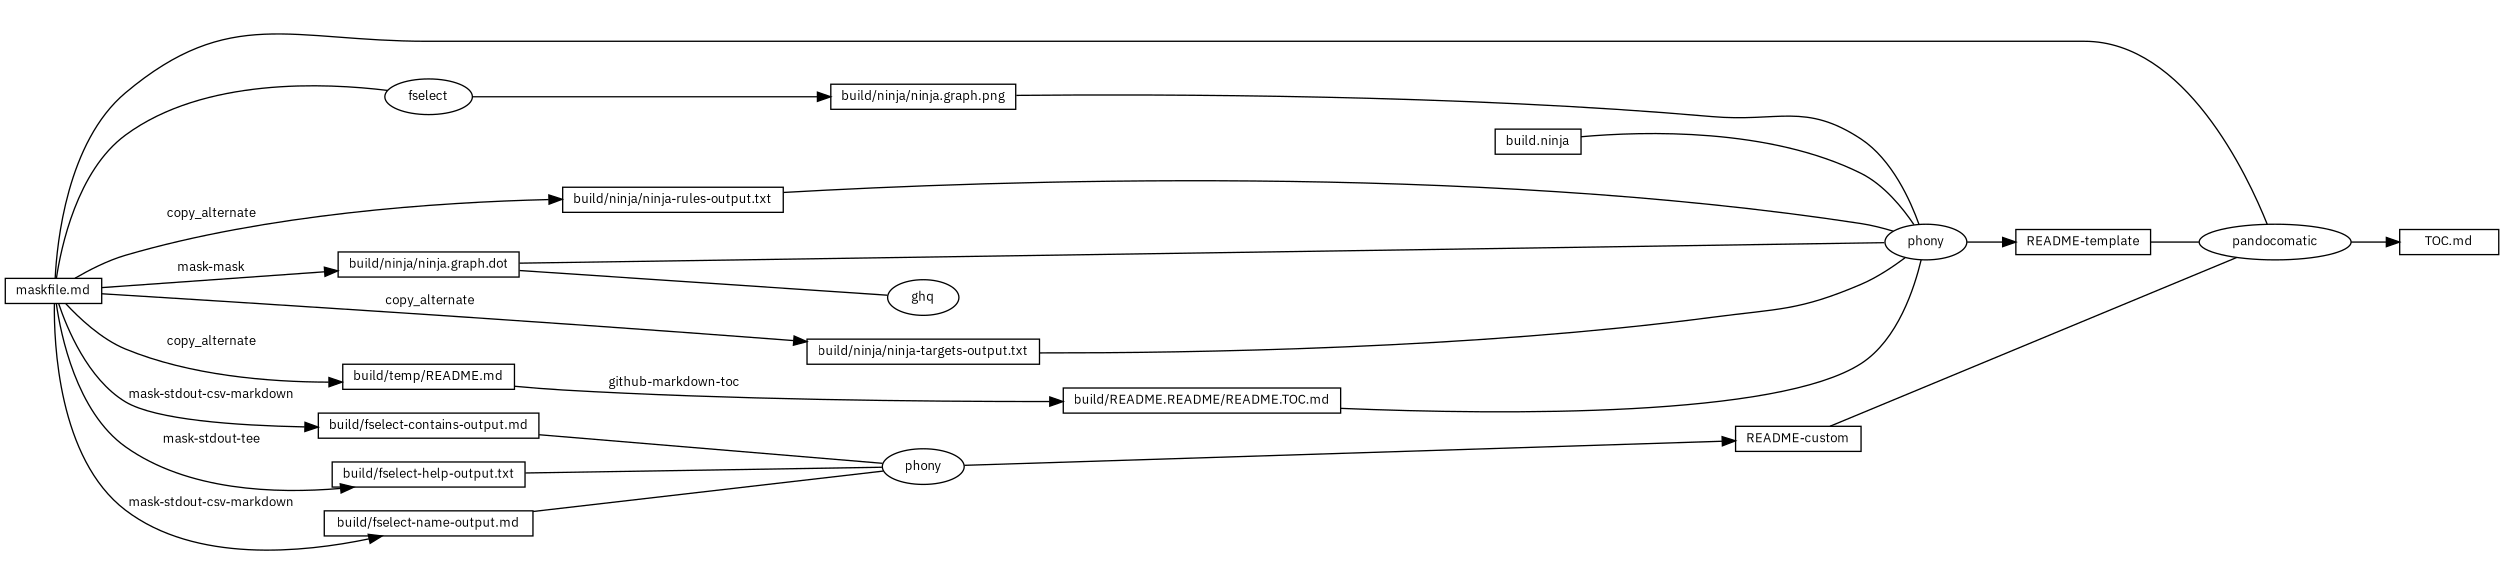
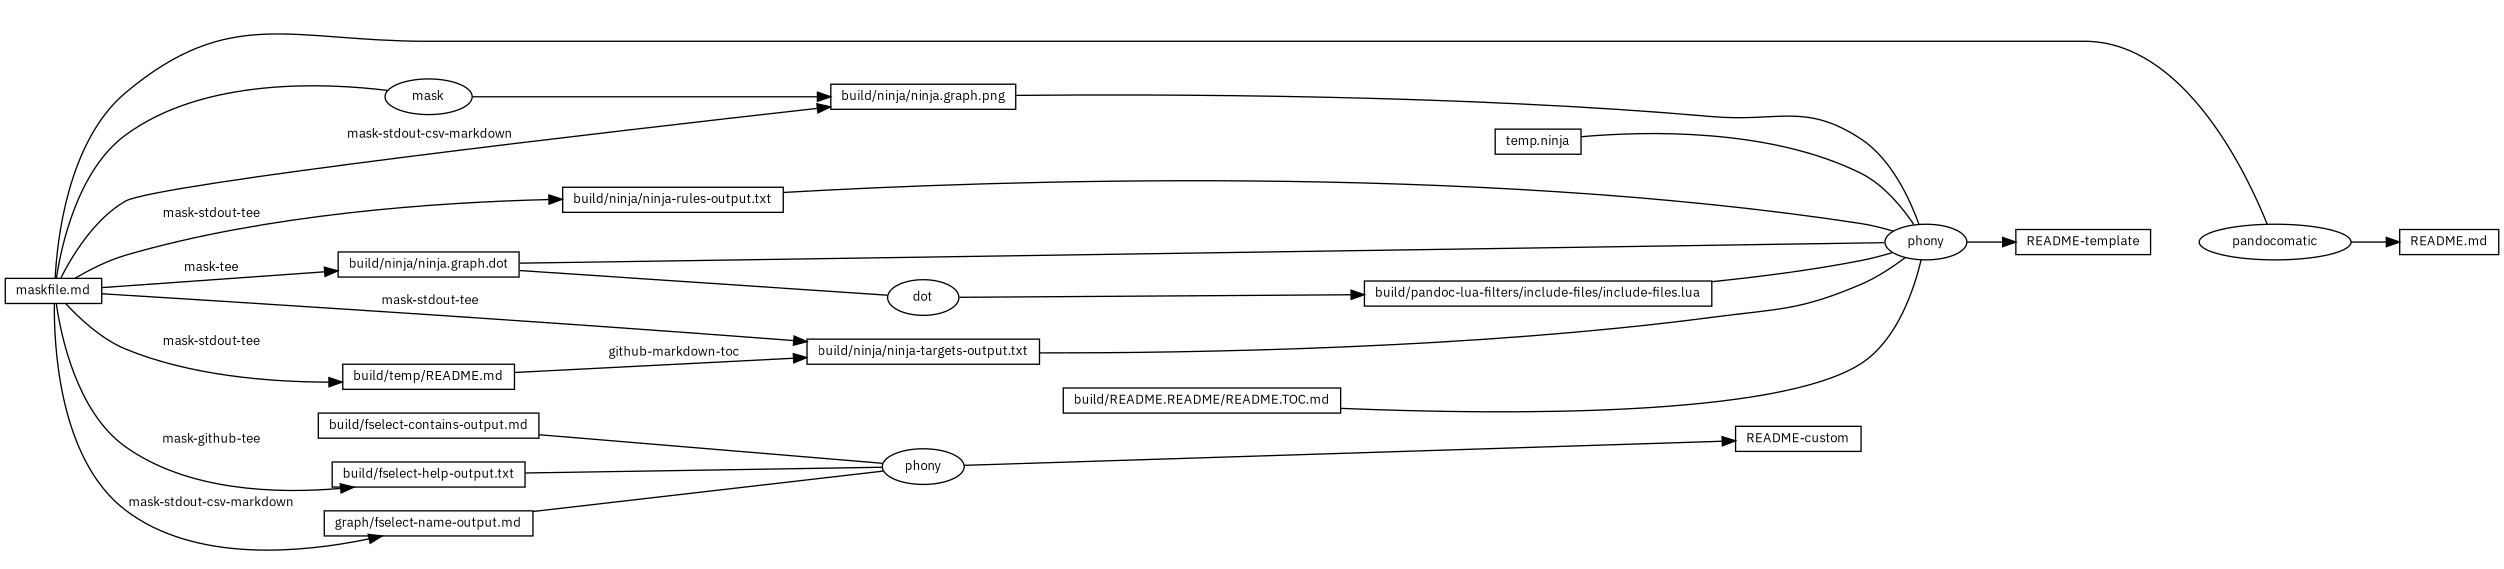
(429, 97) -> (429, 97)
(1538, 142) -> (1538, 142)
(210, 214) -> (210, 214)
(2175, 242) -> none
(2449, 242) -> (2449, 242)
(210, 268) -> (210, 268)
none -> (1538, 294)
(923, 298) -> (923, 298)
(429, 301) -> (429, 301)
(210, 342) -> (210, 342)
(2033, 342) -> none
(782, 399) -> (654, 365)
(154, 413) -> (420, 155)
(210, 440) -> (210, 440)
(429, 523) -> (429, 523)
